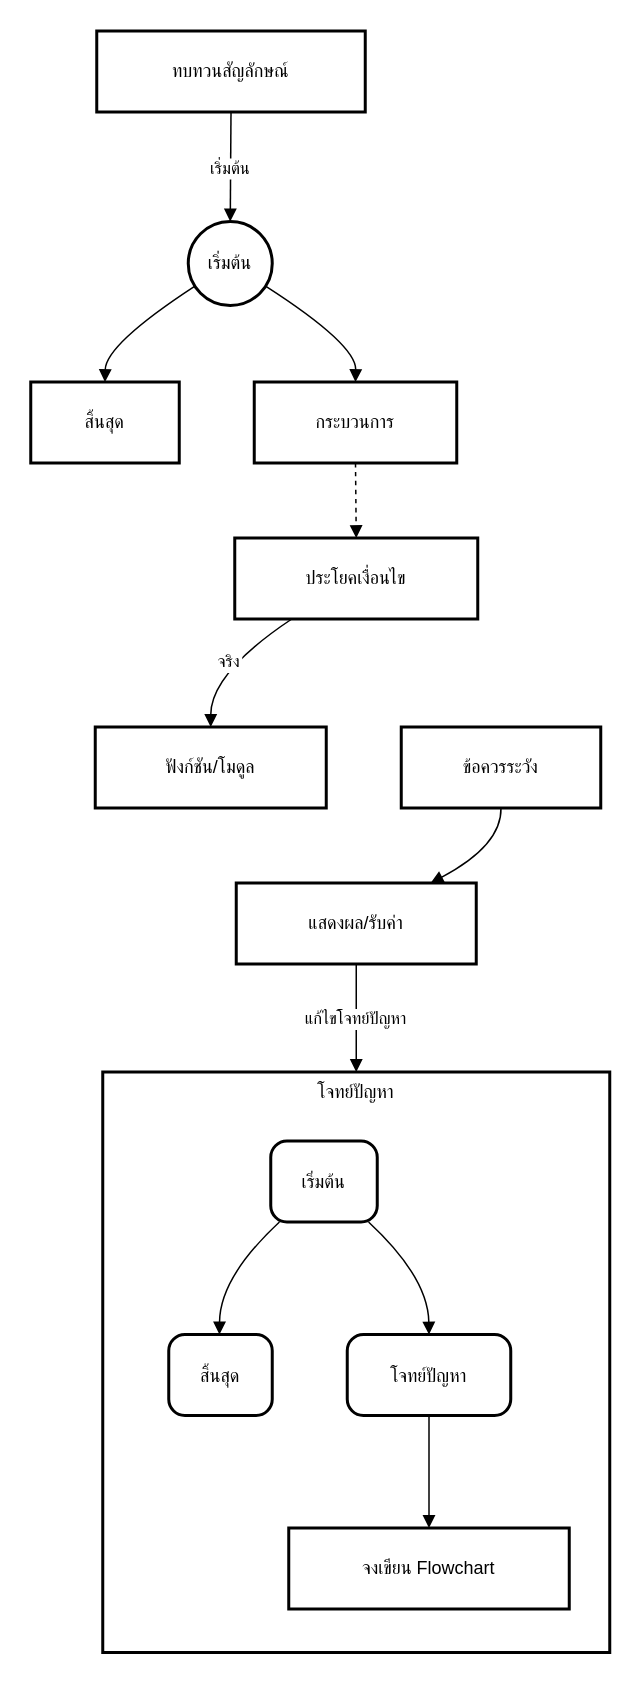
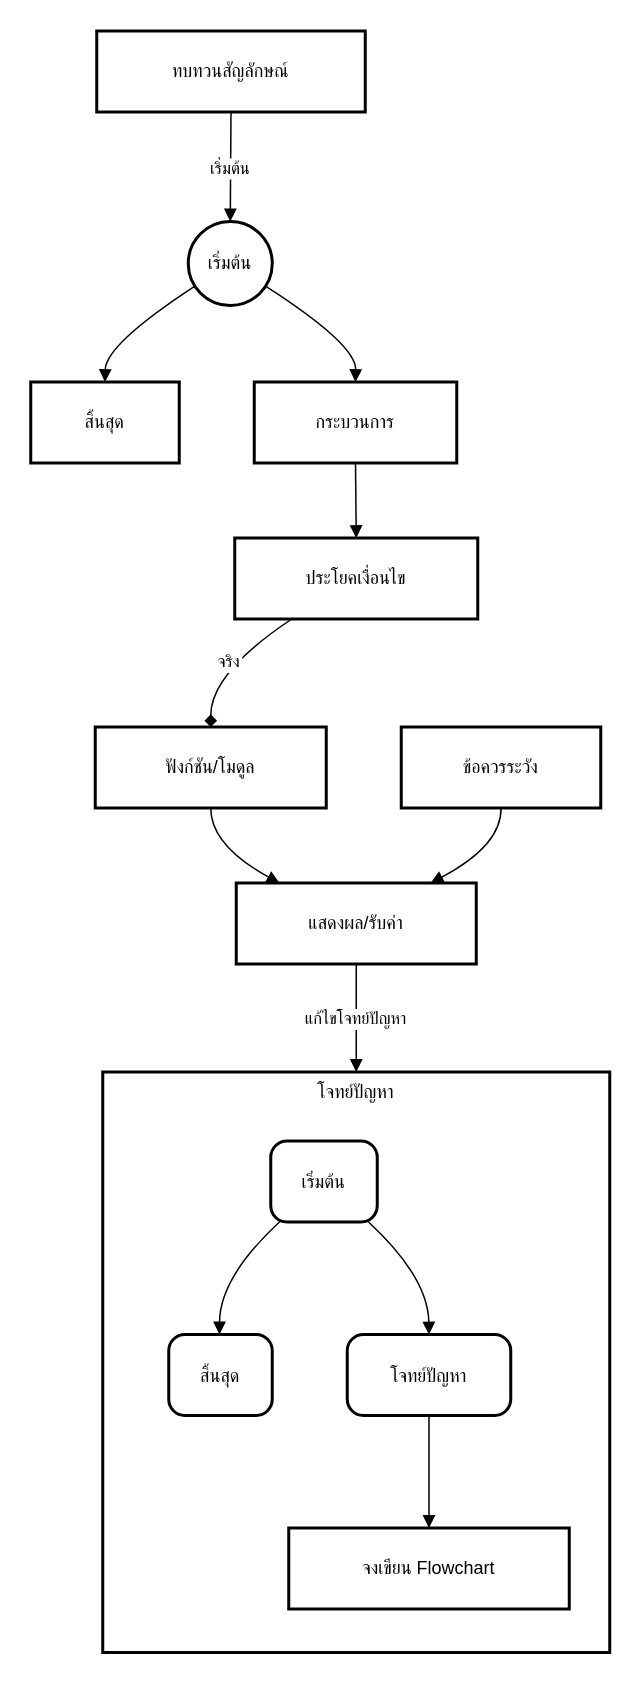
(356, 496) -> (356, 496)
(211, 714) -> (211, 713)
none -> (230, 849)
